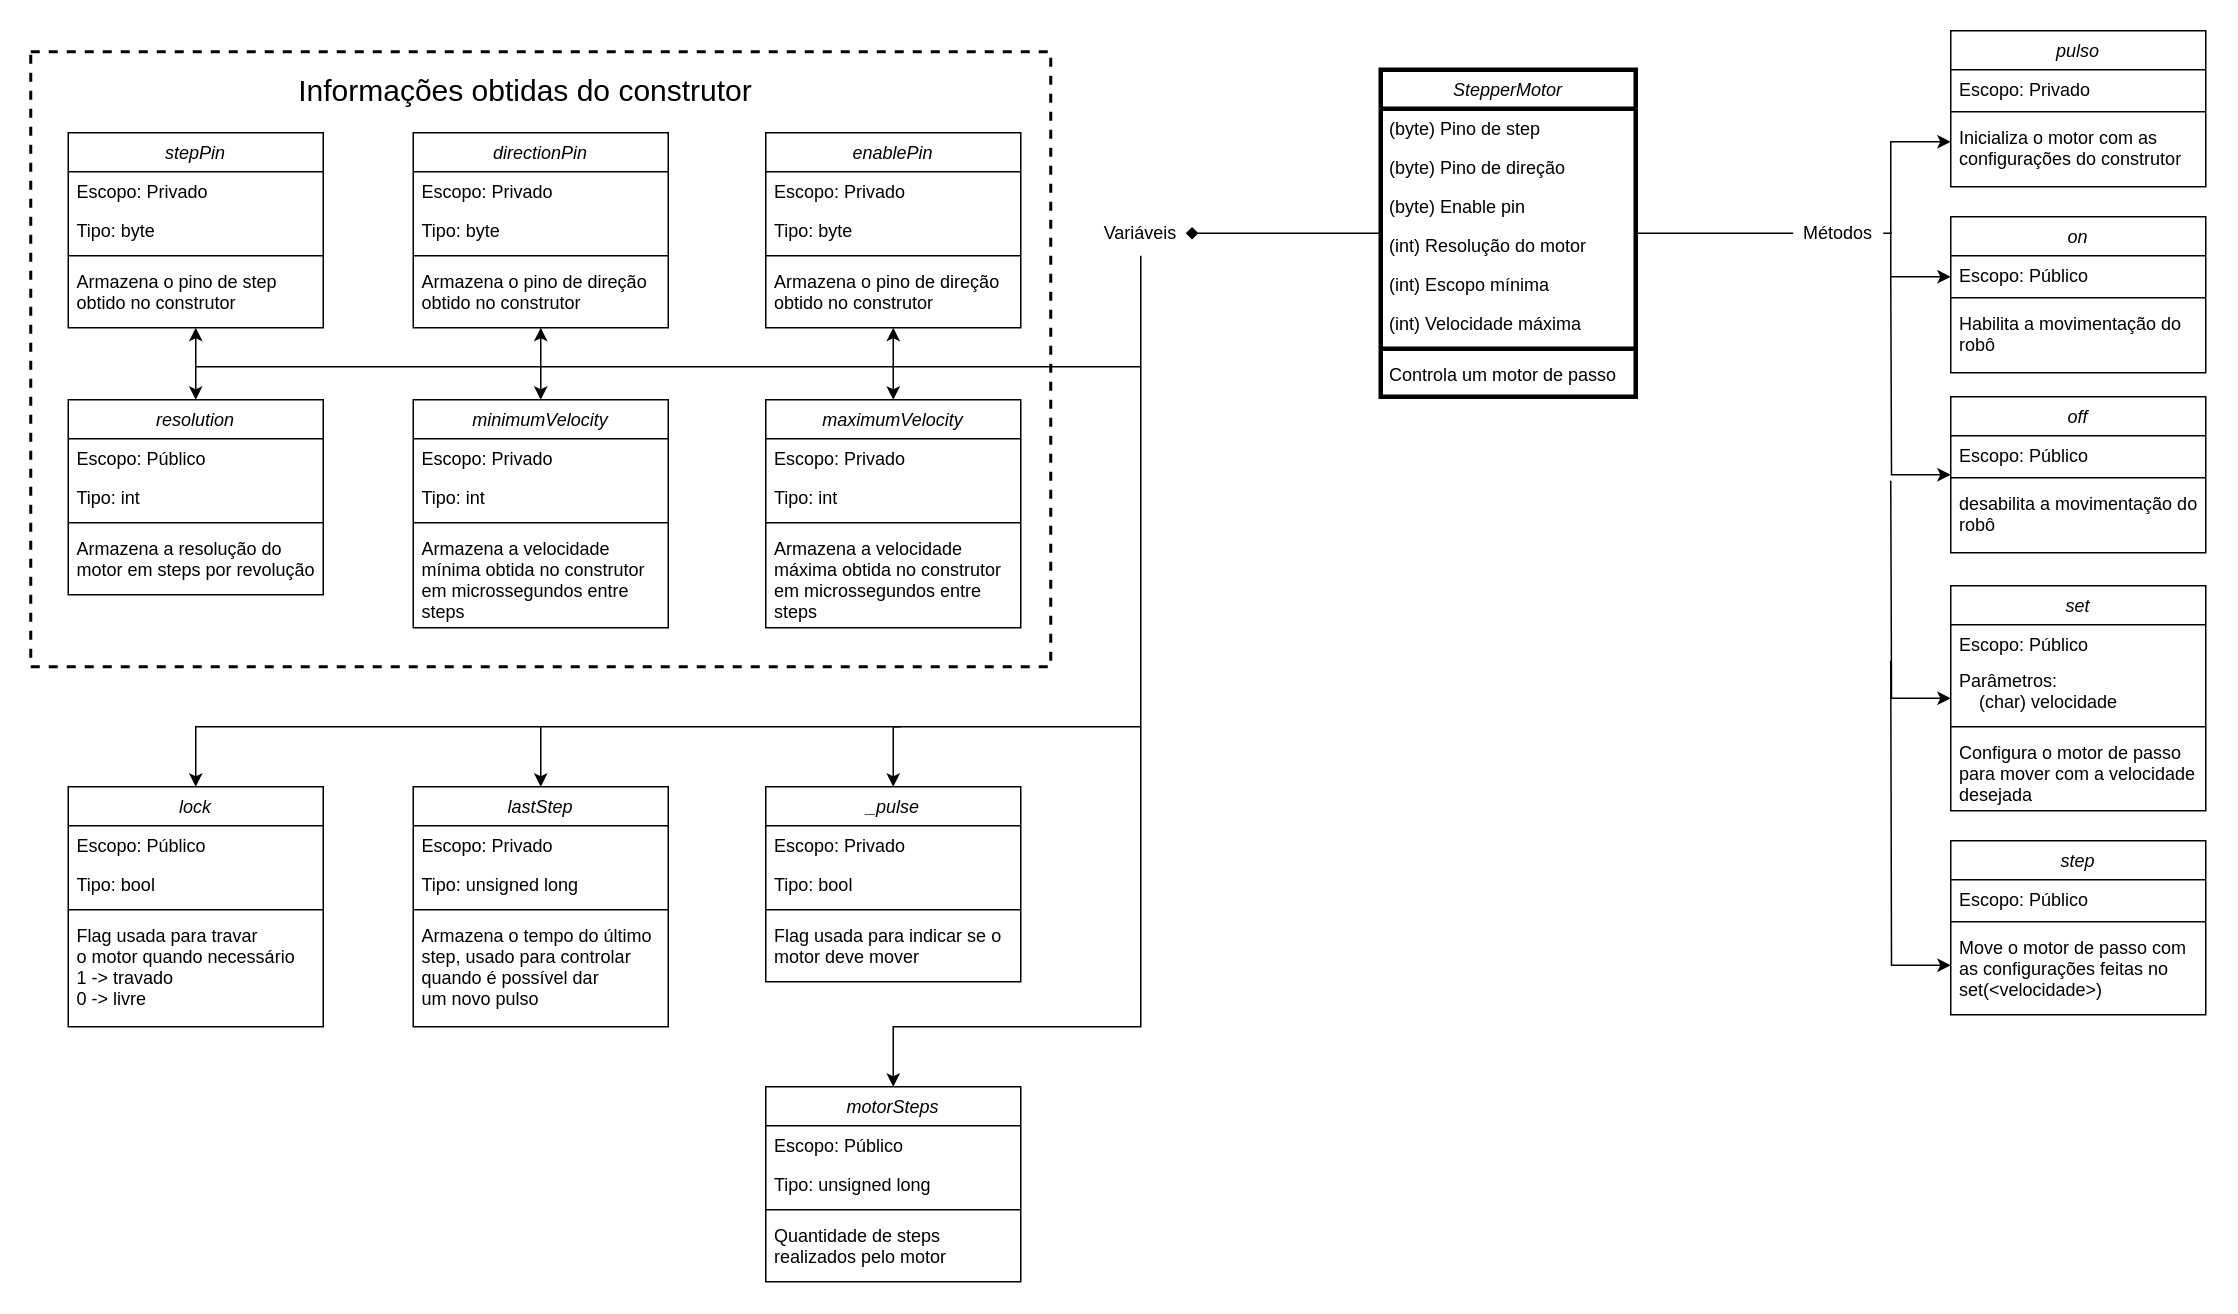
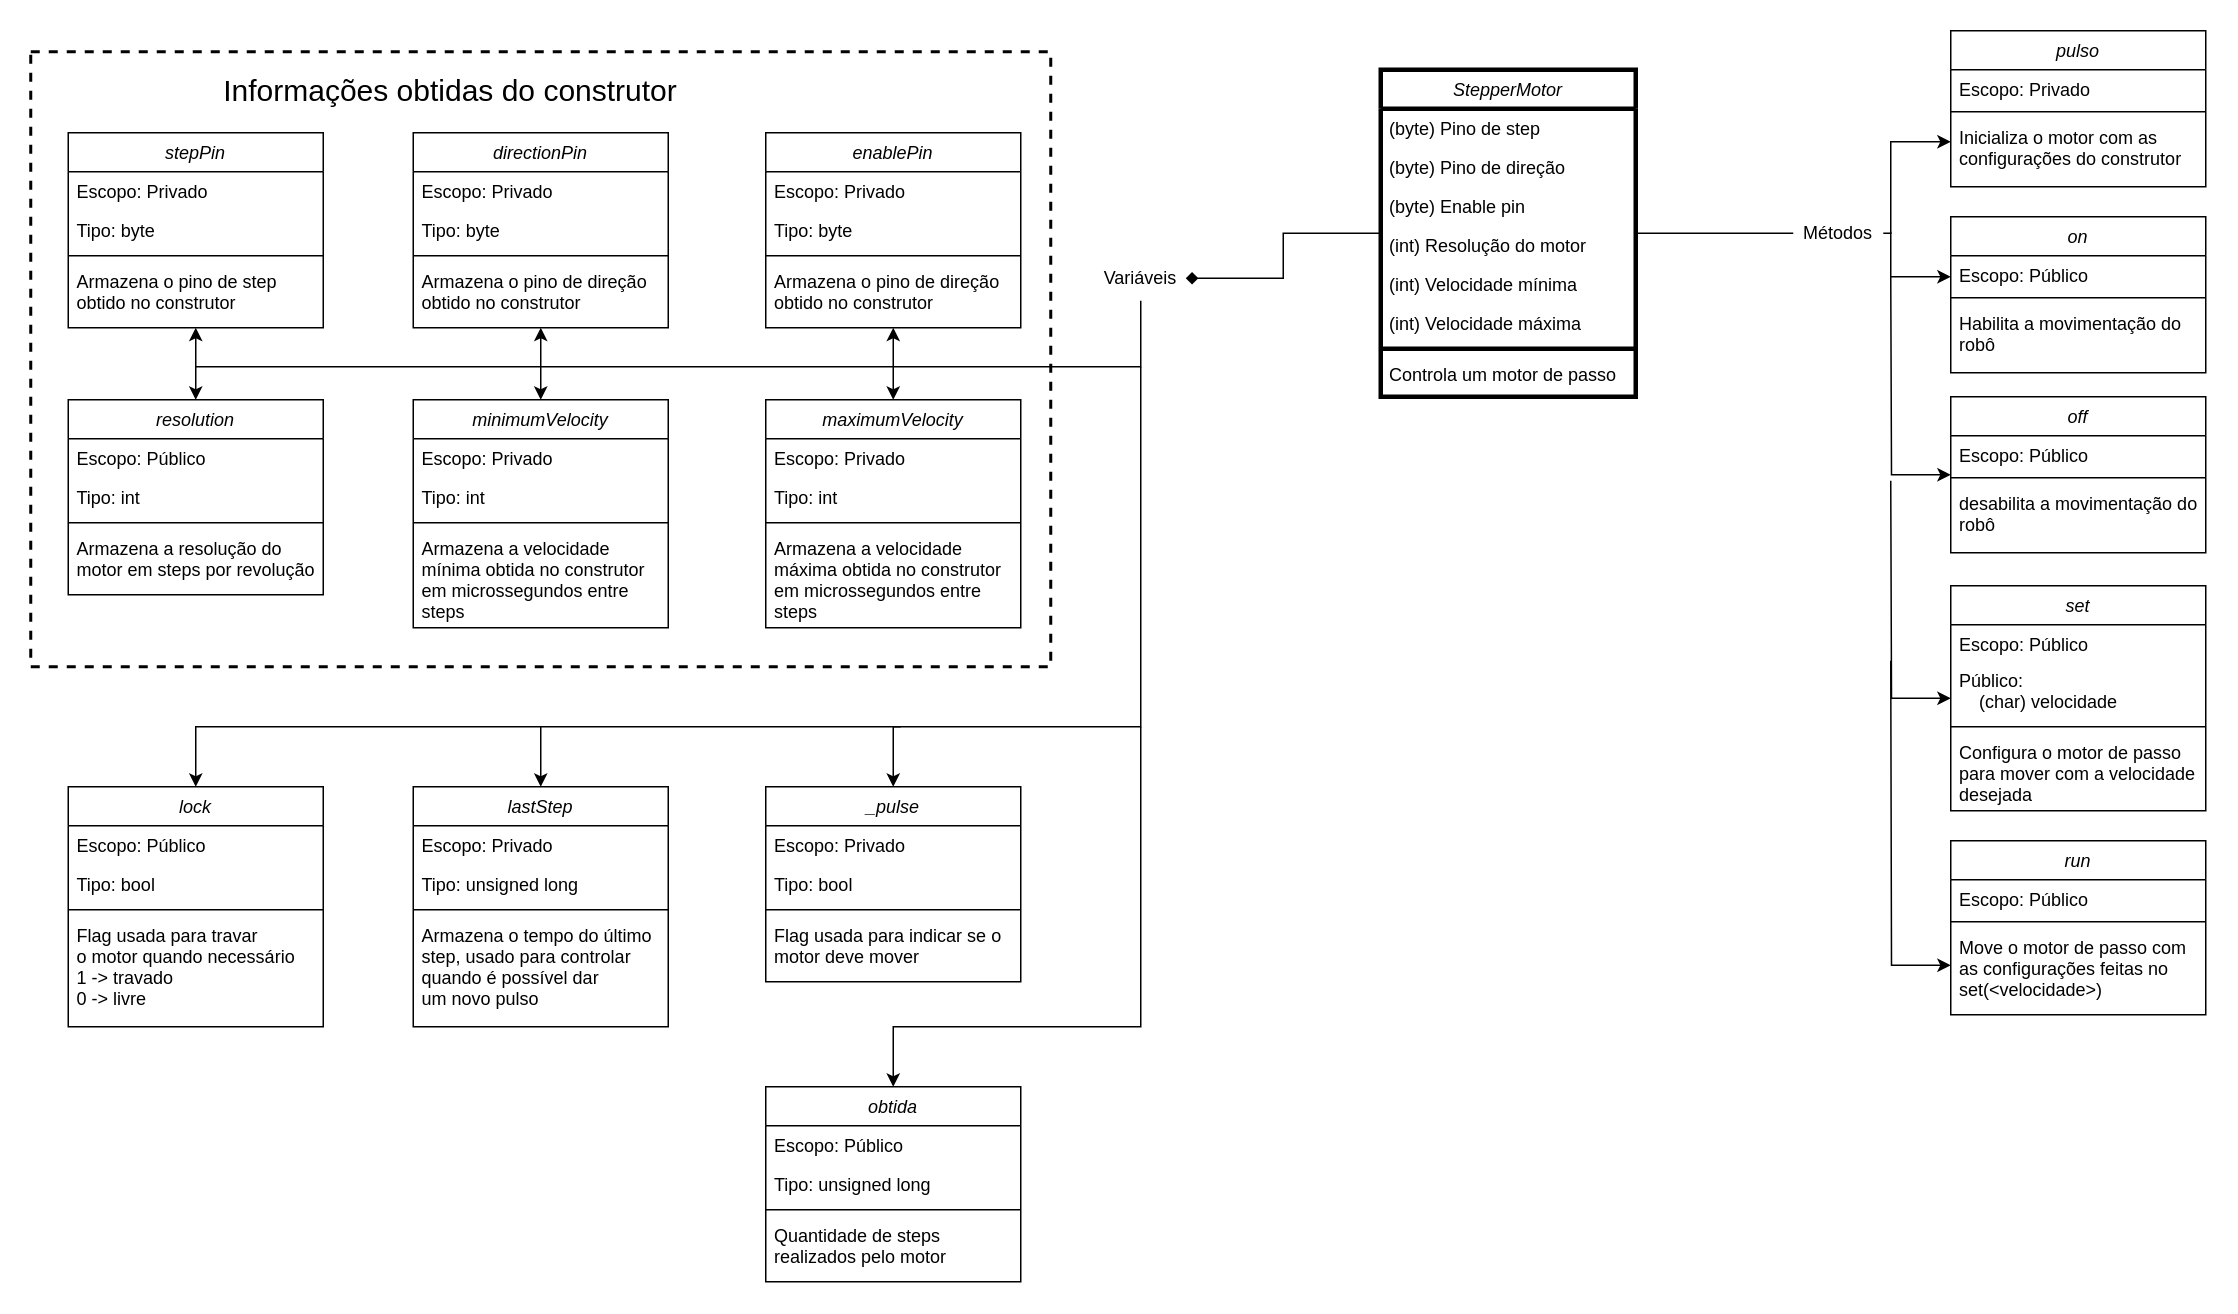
(526, 89) -> (451, 89)
(1141, 233) -> (1141, 278)
(1475, 285) -> (1491, 285)
(2012, 681) -> (1992, 681)
(2078, 861) -> (2078, 861)
(893, 1107) -> (893, 1107)
